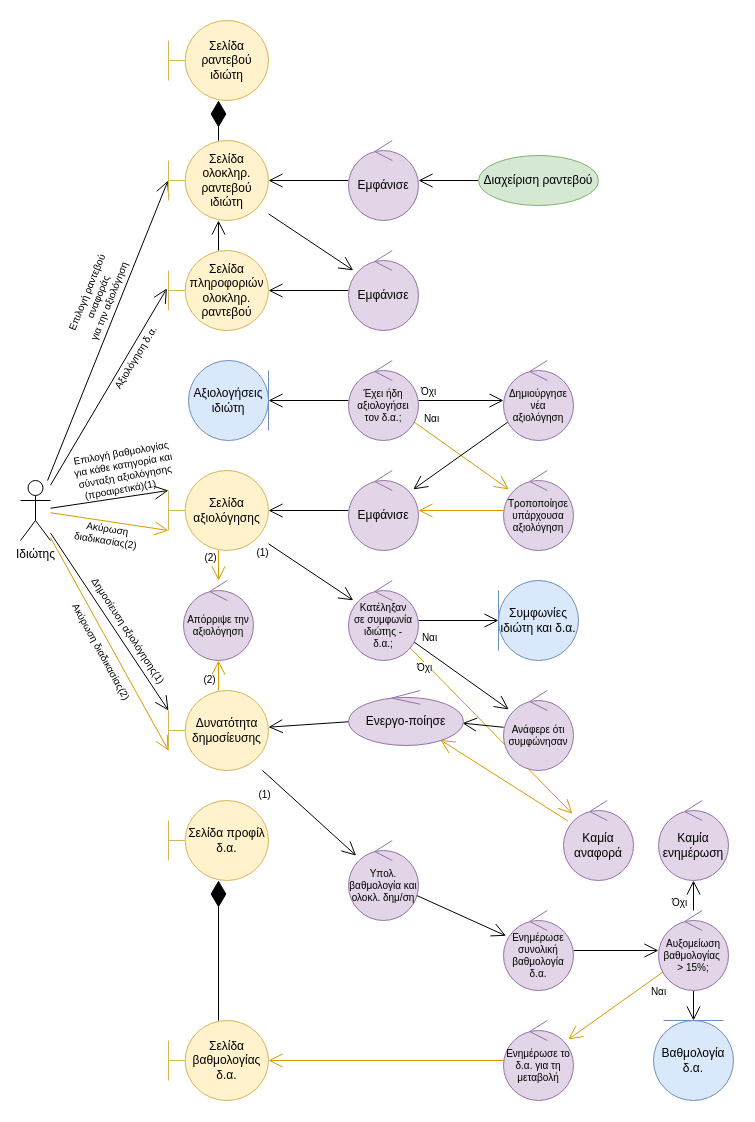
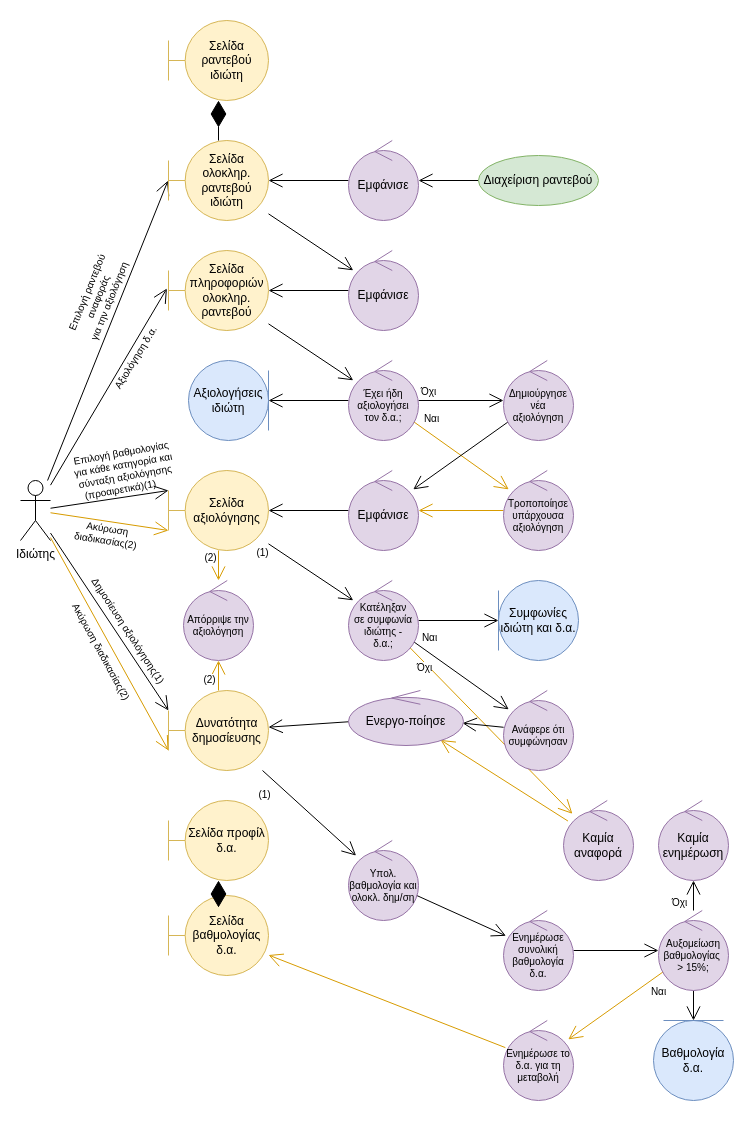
(219, 237) -> (310, 351)
(219, 1061) -> (219, 936)
